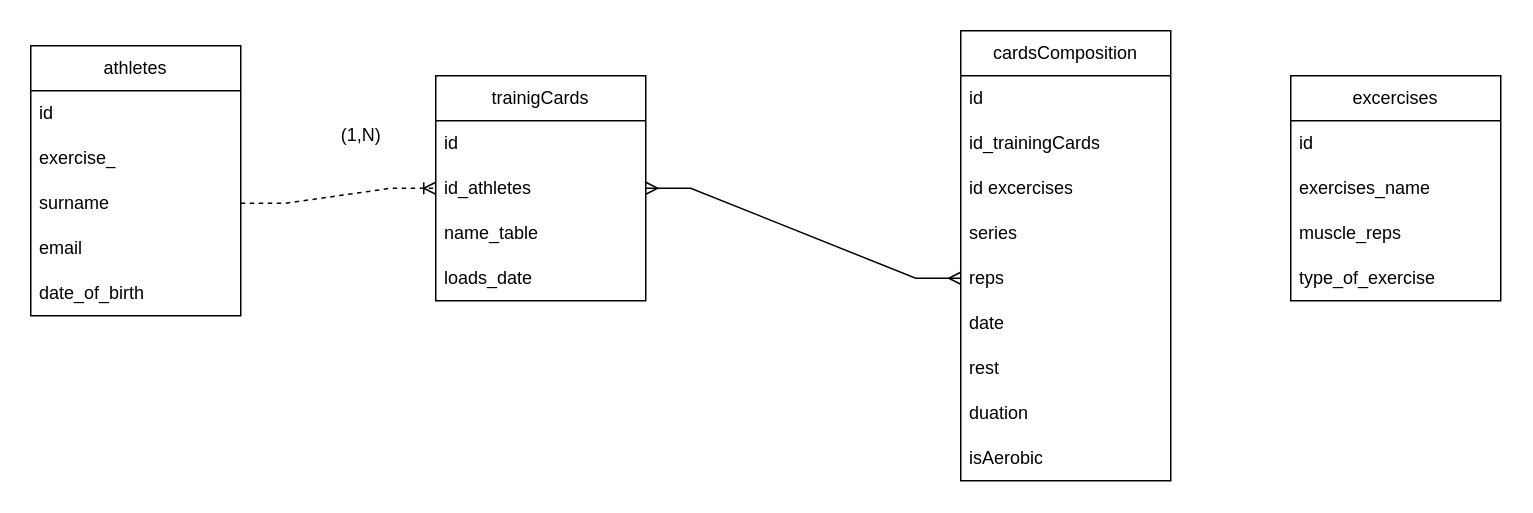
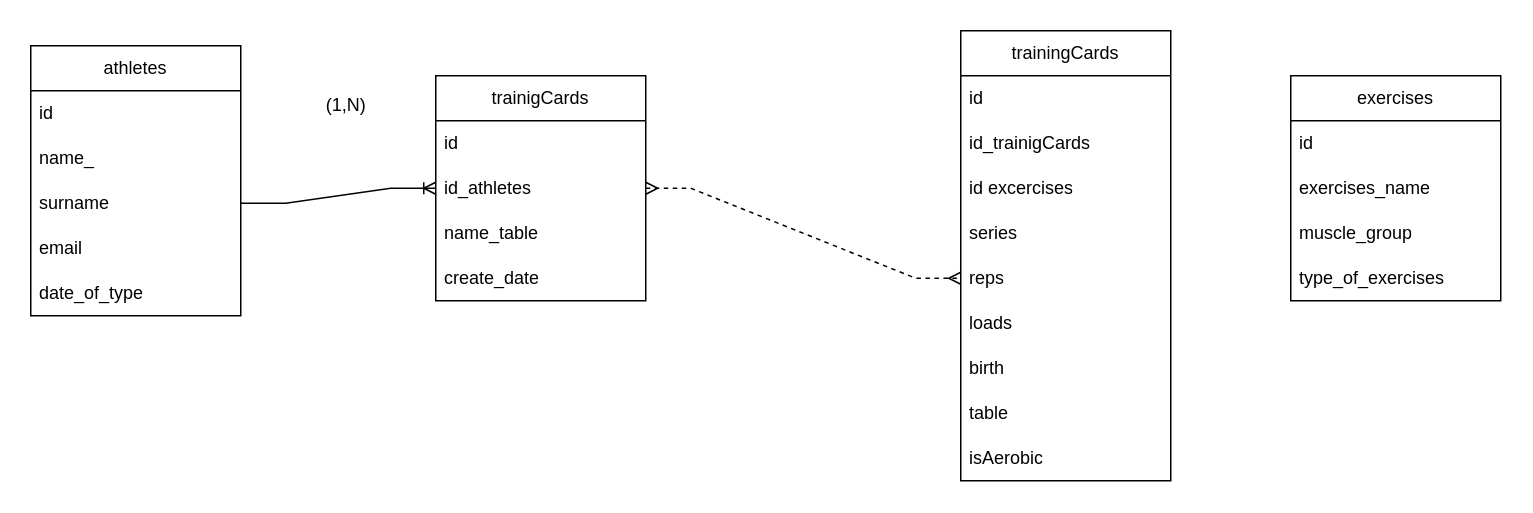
(1066, 53) -> (1066, 53)
(1396, 98) -> (1396, 98)
(361, 136) -> (346, 106)
(1043, 143) -> (1038, 143)
(83, 158) -> (65, 158)
(337, 196) -> (337, 196)
(802, 233) -> (802, 233)
(1353, 233) -> (1358, 233)
(493, 278) -> (500, 278)
(1378, 278) -> (1383, 278)
(103, 293) -> (100, 293)
(990, 323) -> (993, 323)
(990, 368) -> (993, 368)
(1003, 413) -> (993, 413)
